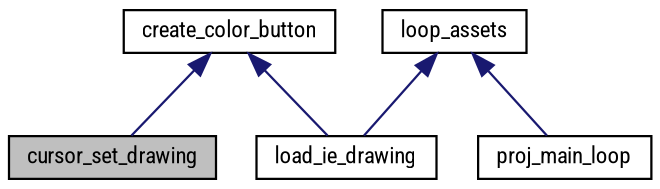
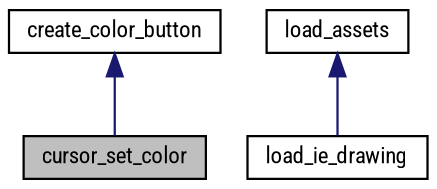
(454, 32) -> (338, 32)
(296, 103) -> none
(112, 158) -> (115, 158)
(565, 158) -> none
